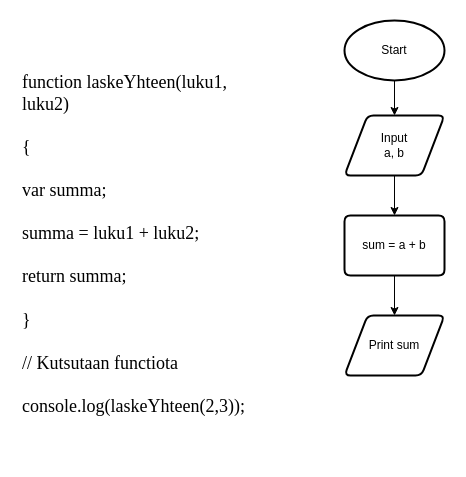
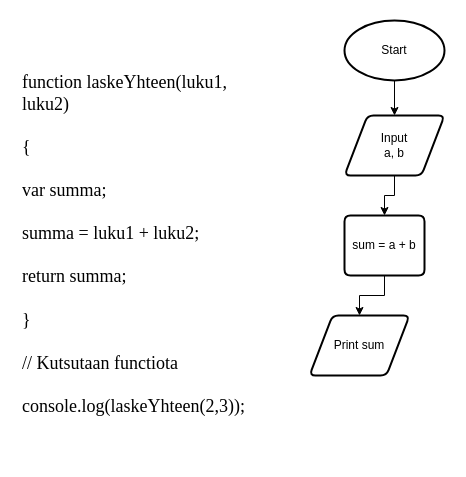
(395, 246) -> (385, 246)
(395, 346) -> (360, 346)
